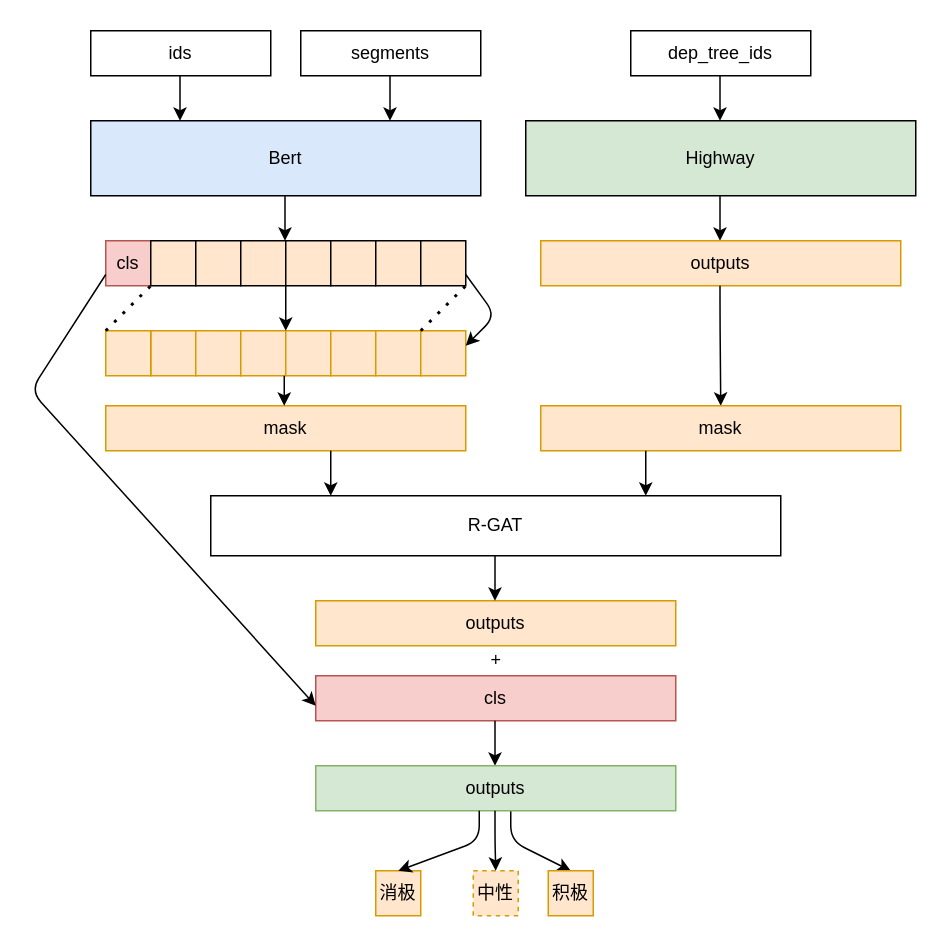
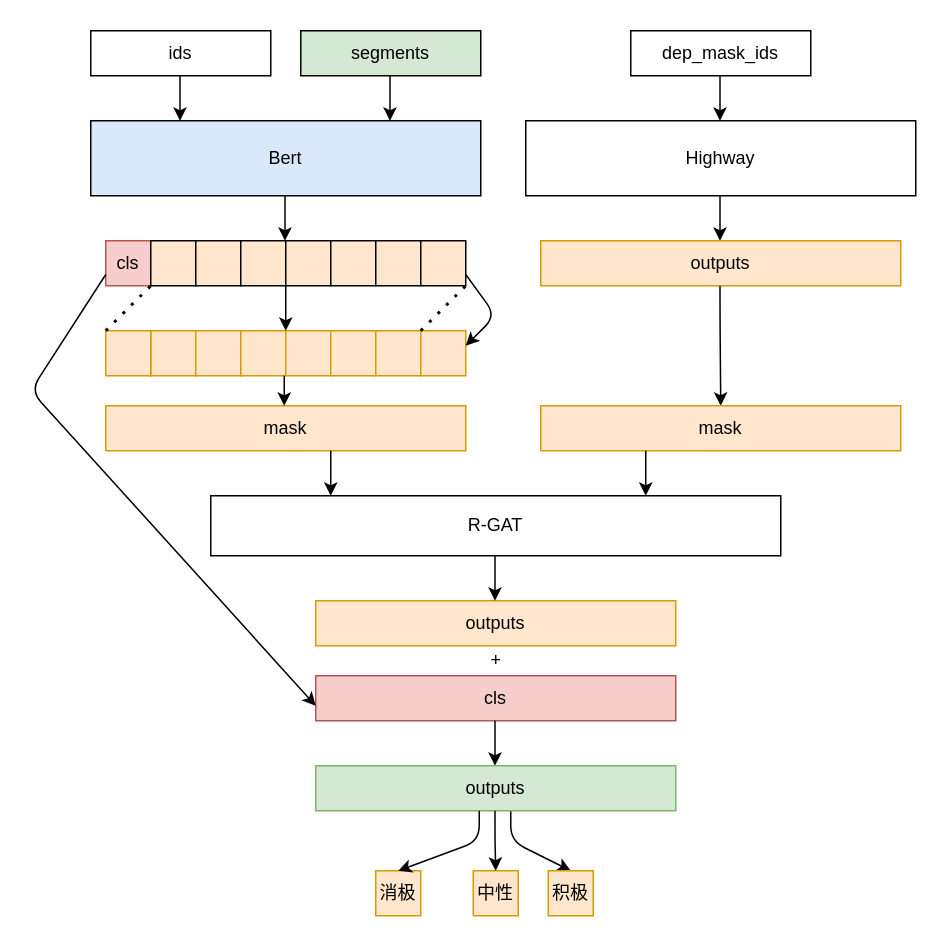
(391, 53) -> (391, 53)
(721, 53) -> (721, 53)
(721, 158) -> (721, 158)
(496, 893) -> (496, 893)
